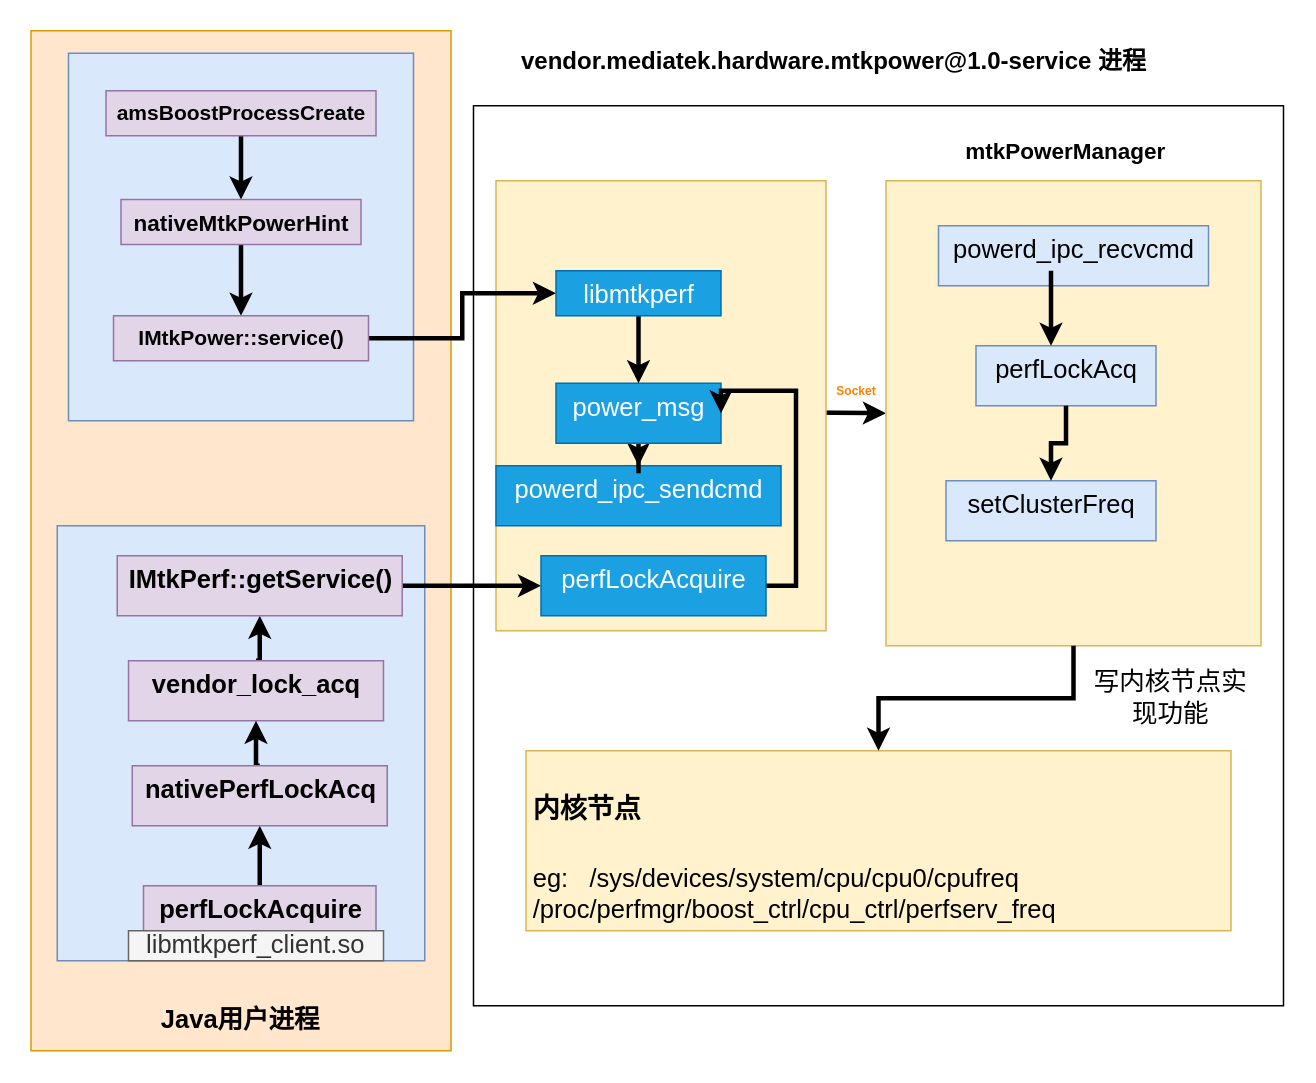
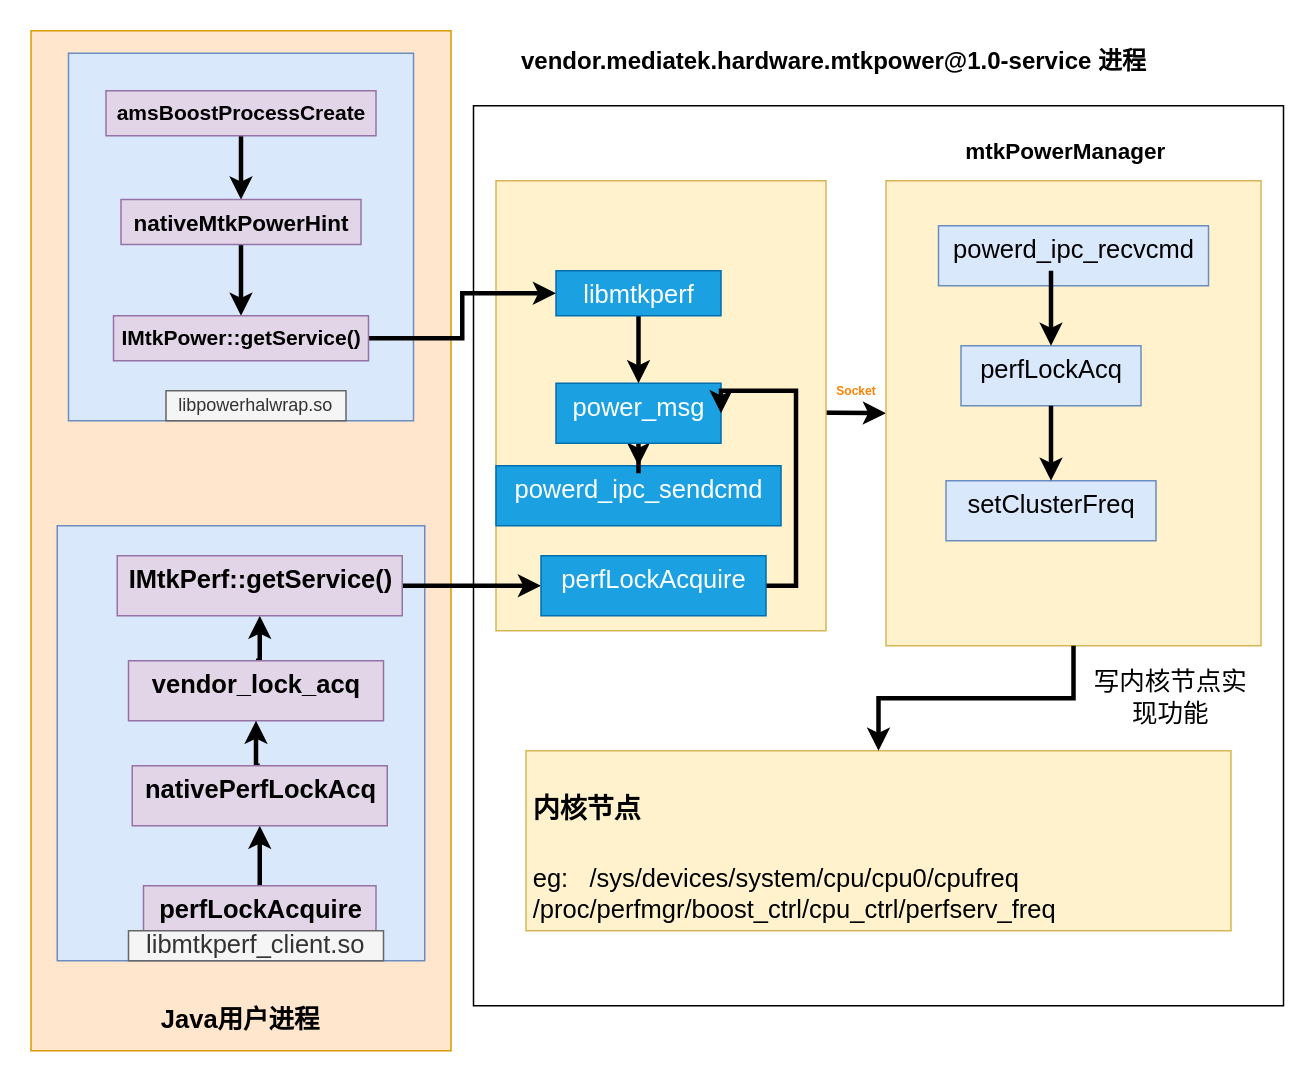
(242, 339) -> (242, 339)
(1066, 376) -> (1051, 376)
none -> (256, 406)
